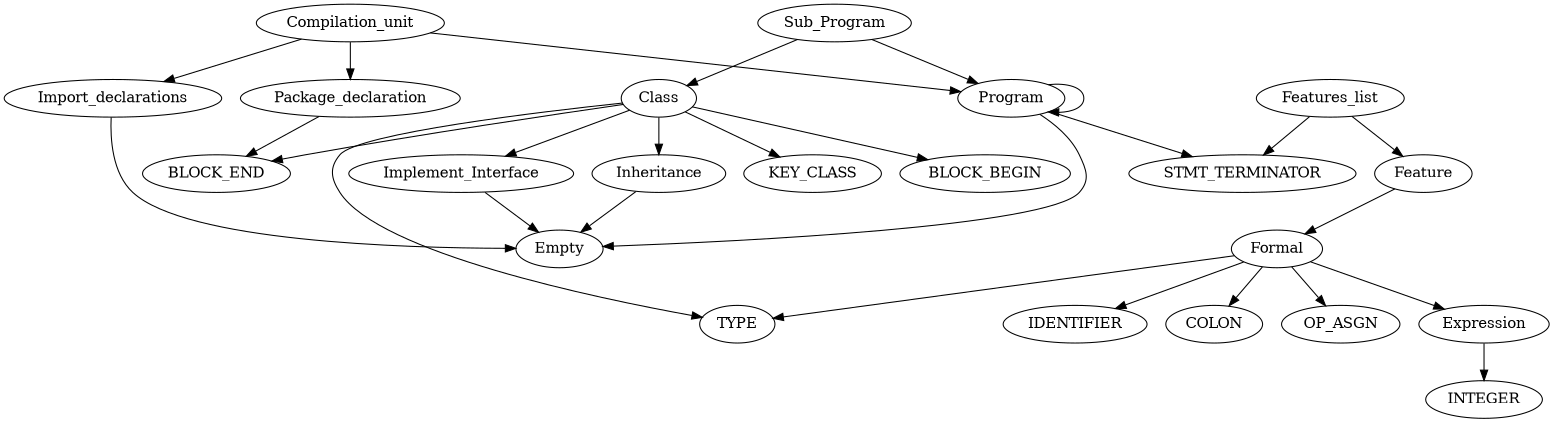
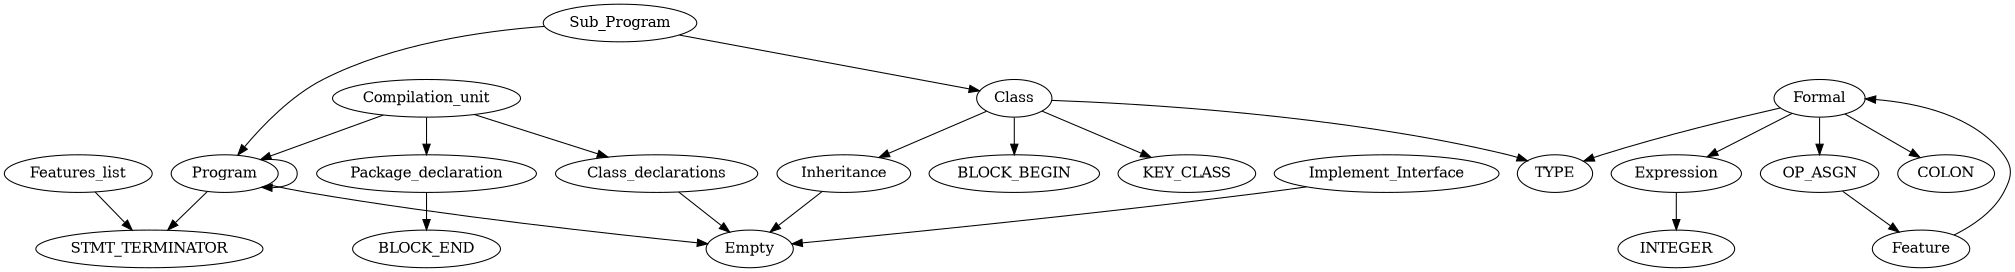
(113, 98) -> (657, 174)
(453, 130) -> none
(573, 131) -> none
(1373, 133) -> (1867, 209)
(1075, 324) -> none
